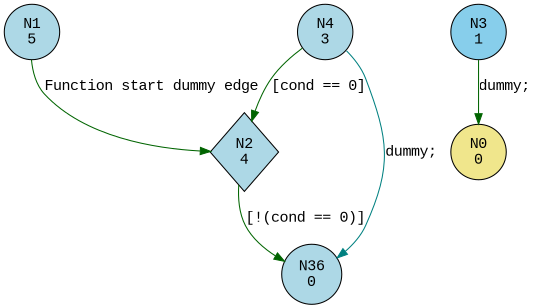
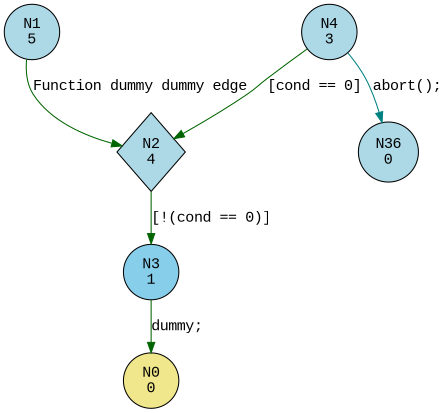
(152, 86) -> (140, 86)
(411, 152) -> (408, 86)
(246, 226) -> (151, 212)
